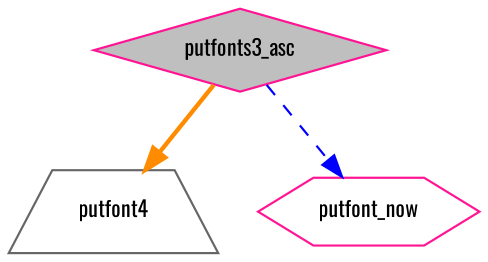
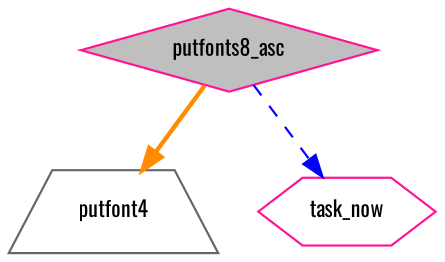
(240, 50) -> (229, 50)
(369, 212) -> (347, 212)
